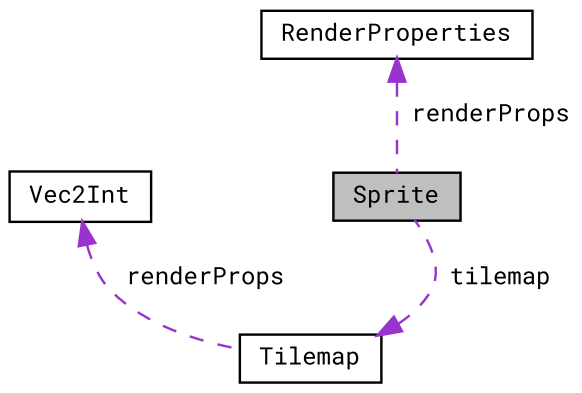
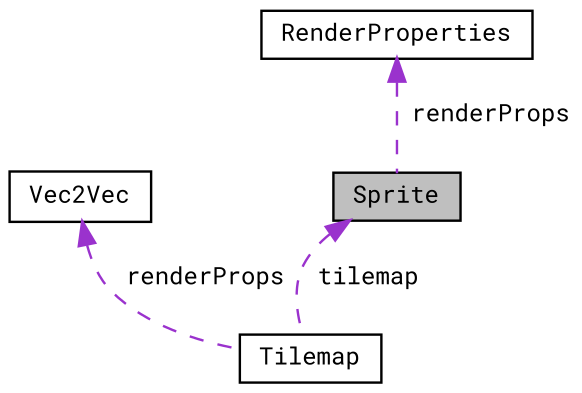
(80, 197) -> (80, 197)
(435, 277) -> (298, 279)
